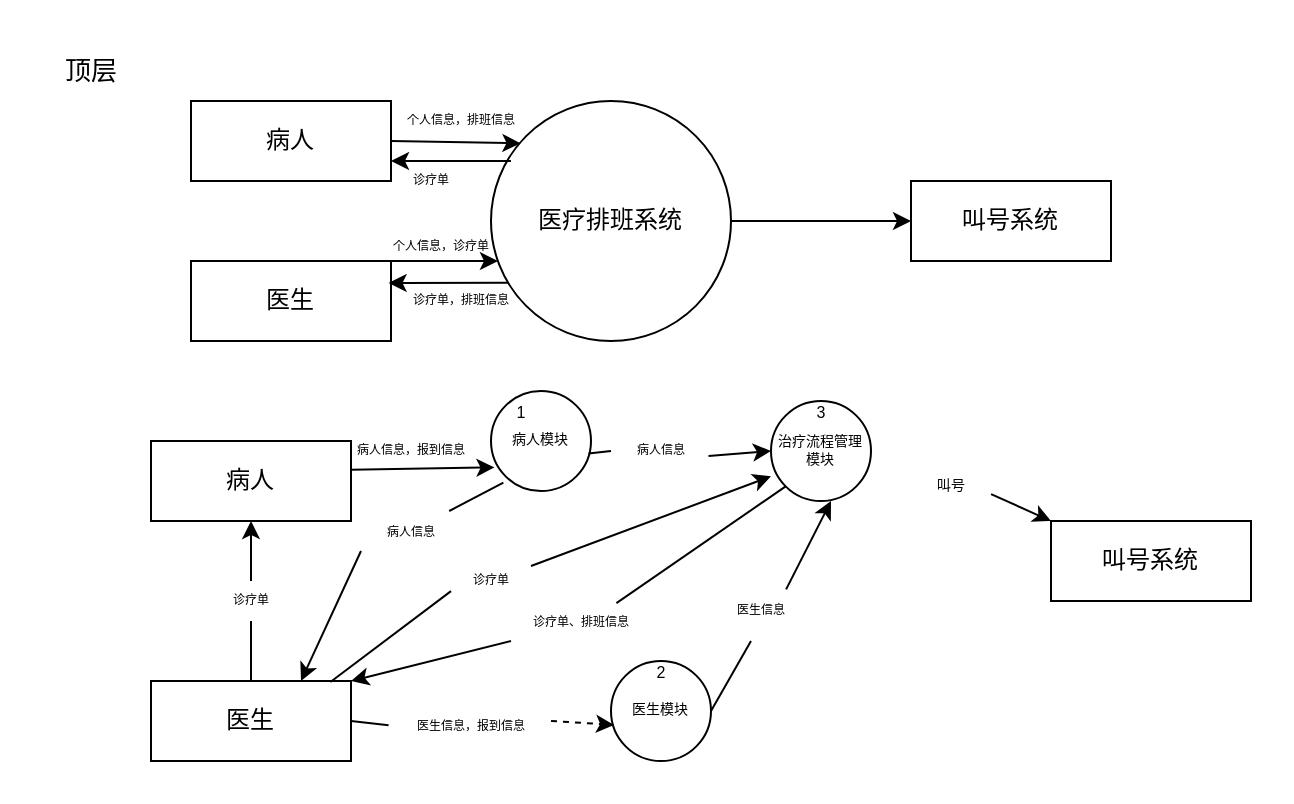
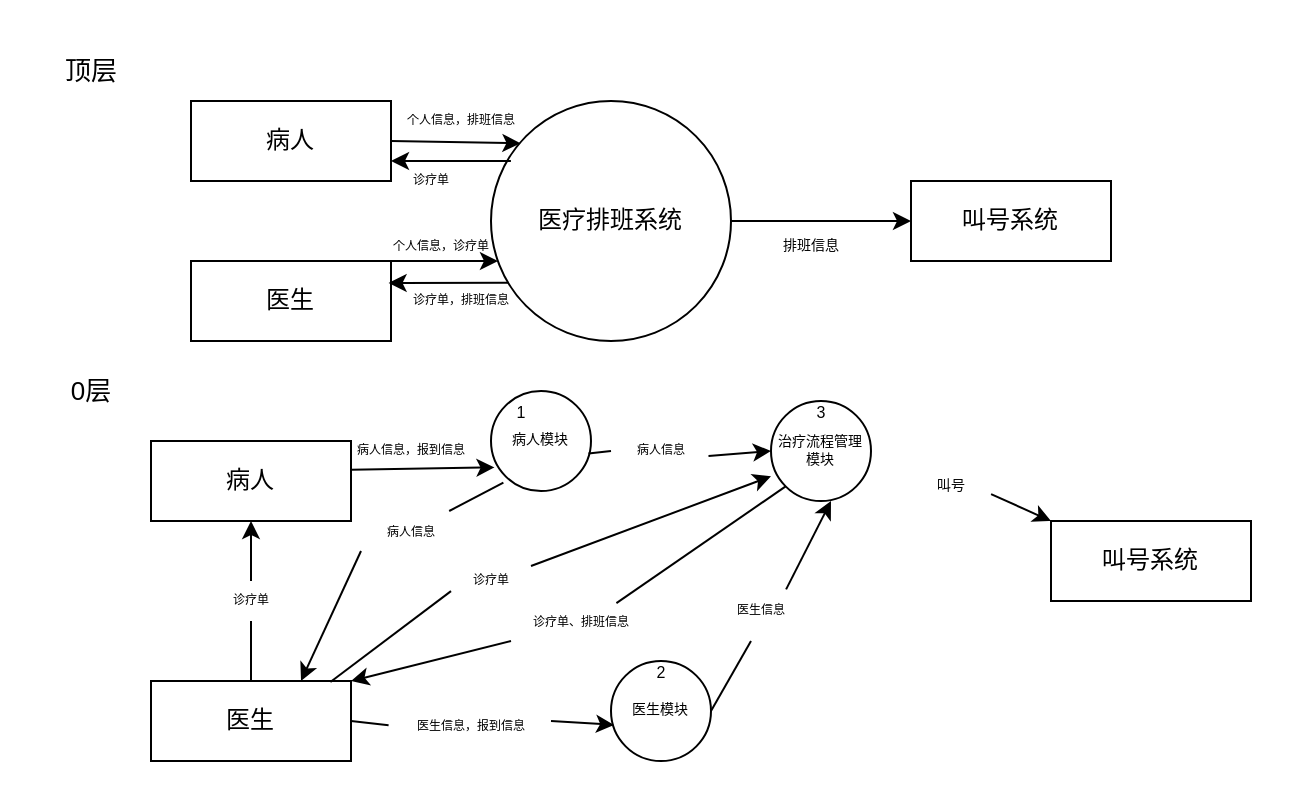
none -> (811, 241)
none -> (91, 391)
(576, 723) -> (576, 723)
